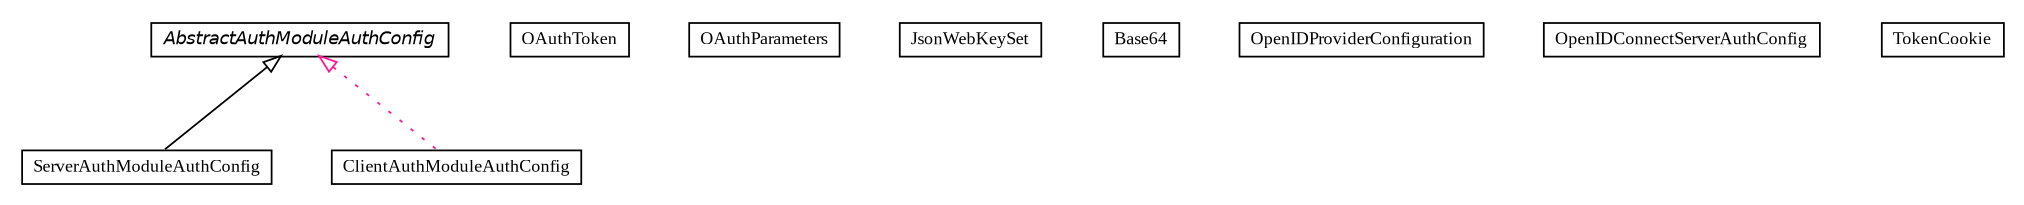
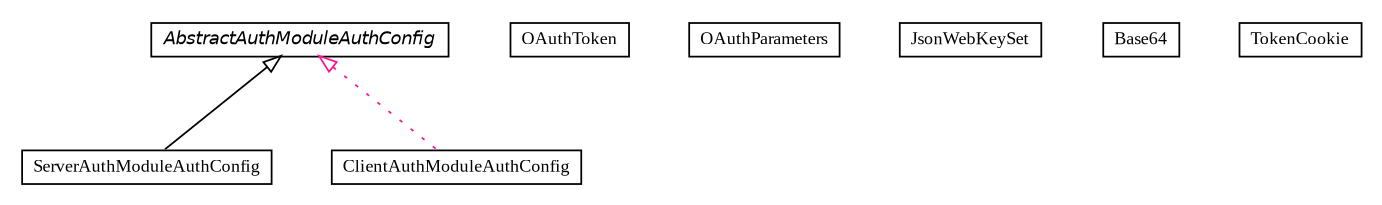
(1362, 39) -> none
(1682, 39) -> none
